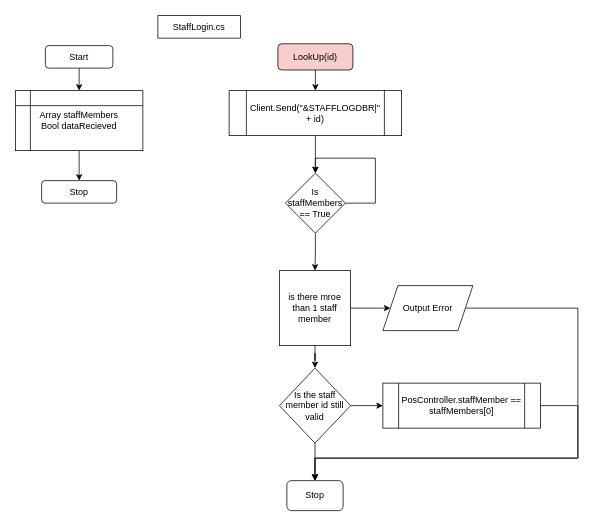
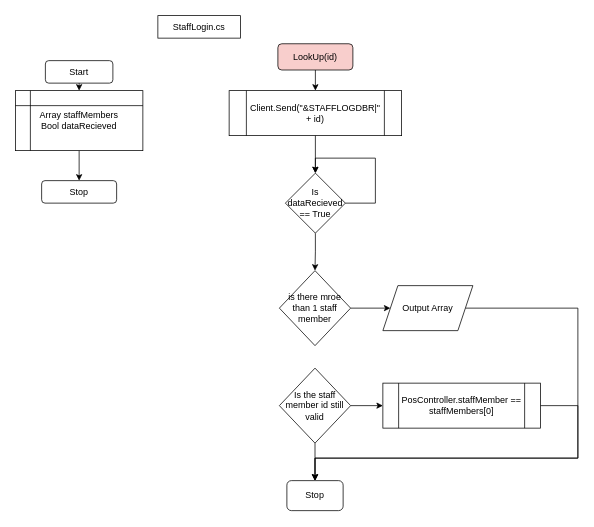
(79, 57) -> (79, 72)
(315, 203) -> (315, 203)
(315, 308) -> (315, 308)
(428, 308) -> (428, 308)
(315, 359) -> none
